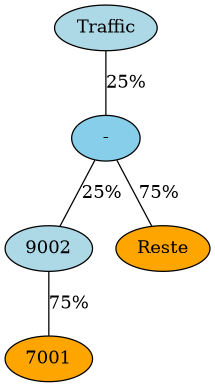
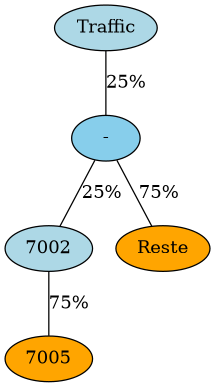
(49, 249) -> (49, 249)
(49, 359) -> (49, 359)
